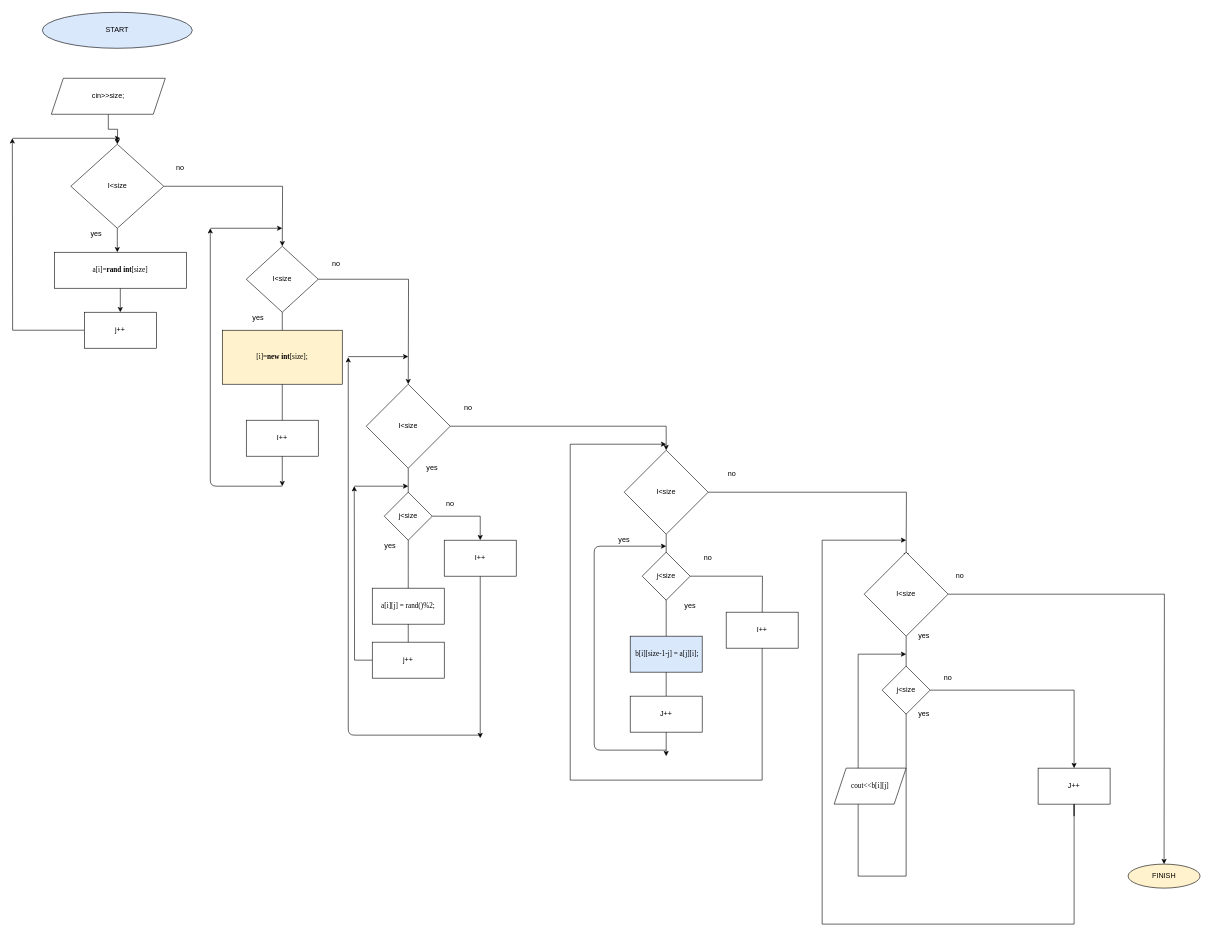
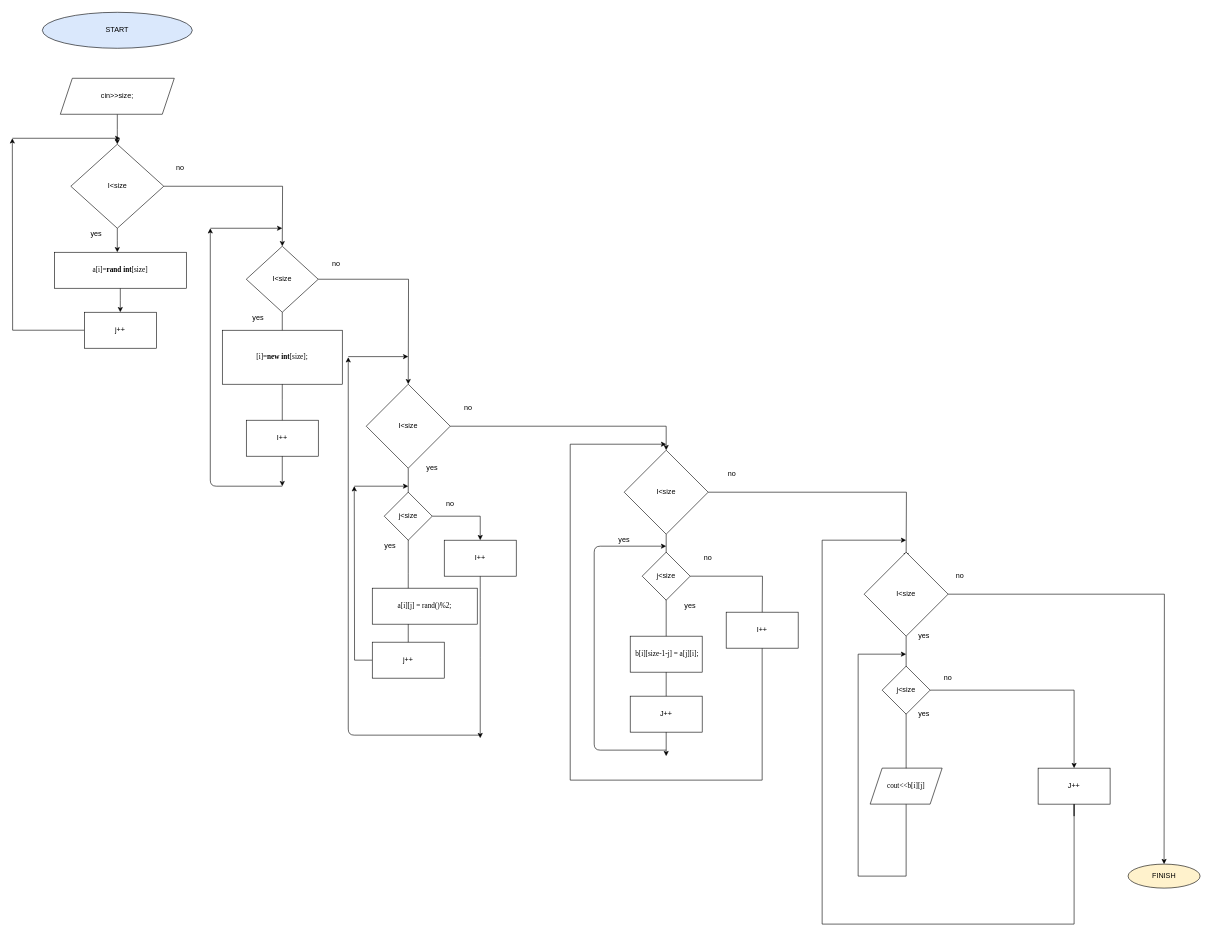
(108, 96) -> (117, 96)
(282, 357) -> (282, 357)
(408, 606) -> (425, 606)
(666, 654) -> (666, 654)
(870, 786) -> (906, 786)
